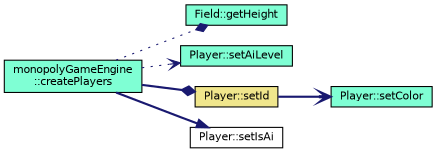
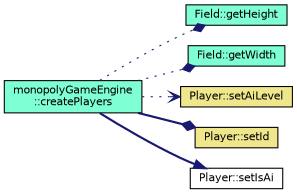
(237, 56) -> (237, 97)
none -> (237, 56)
(382, 97) -> none
